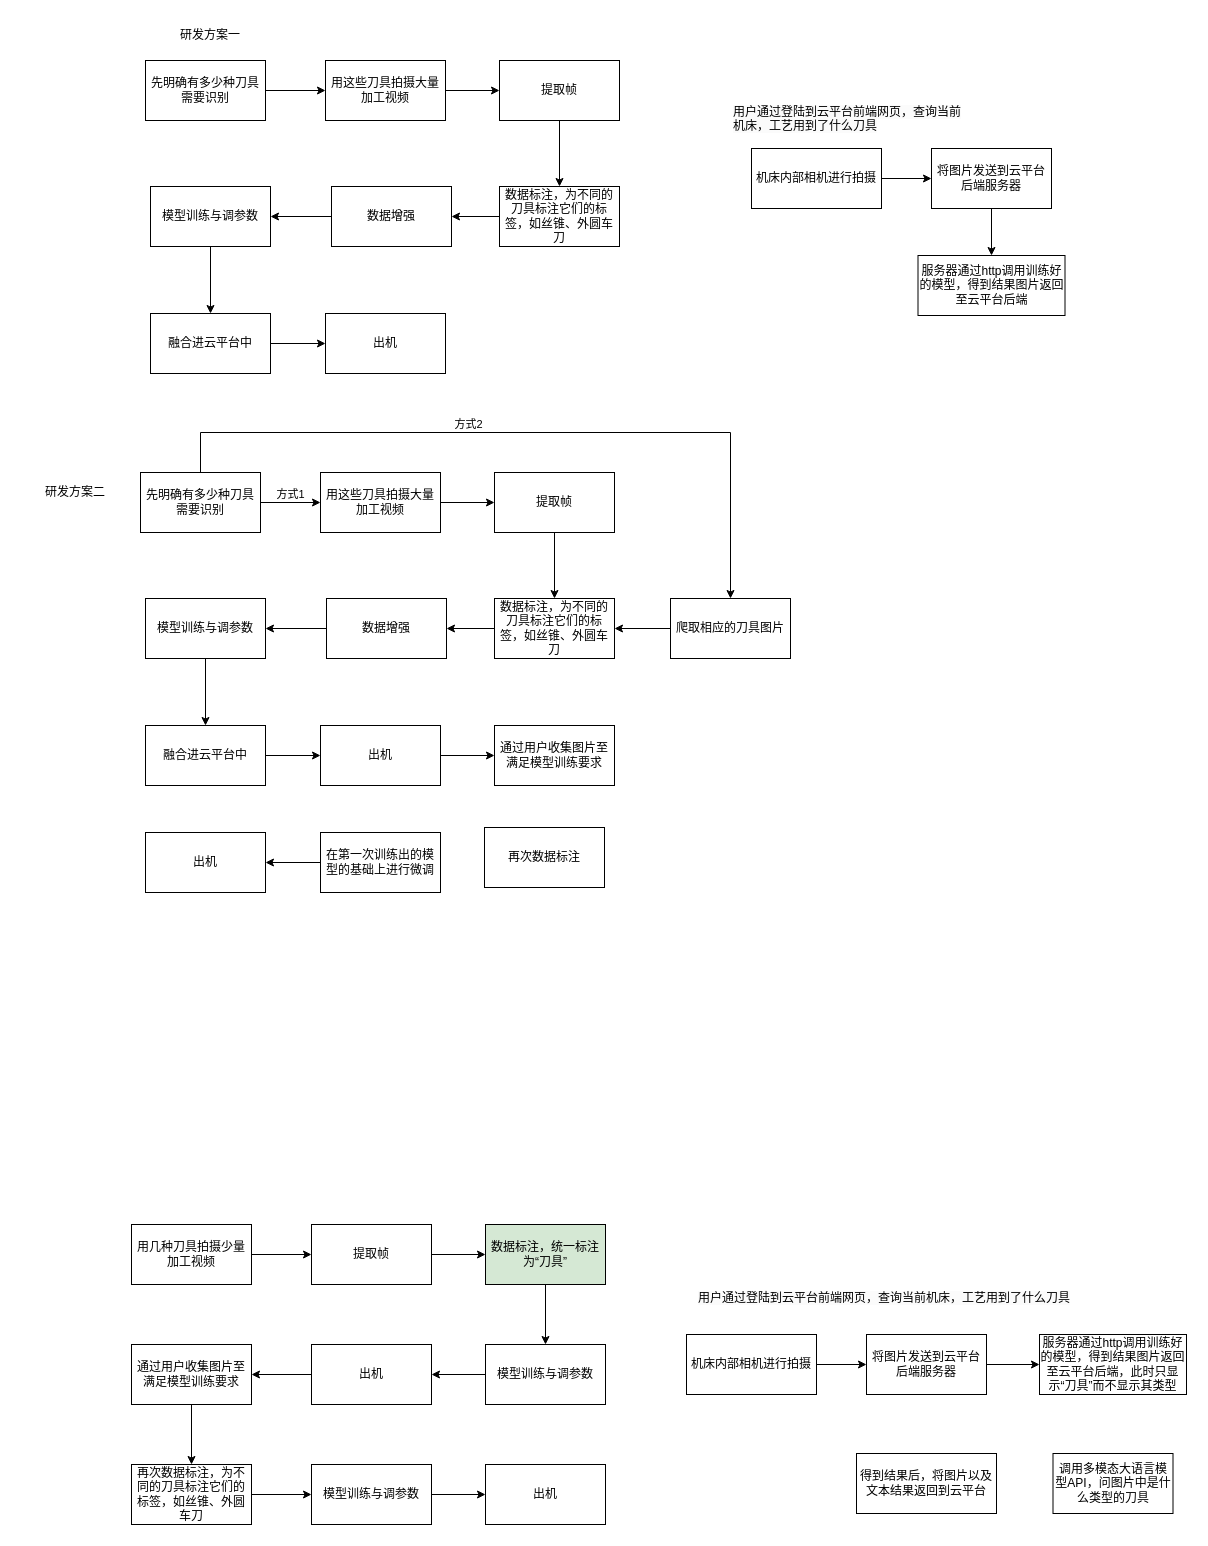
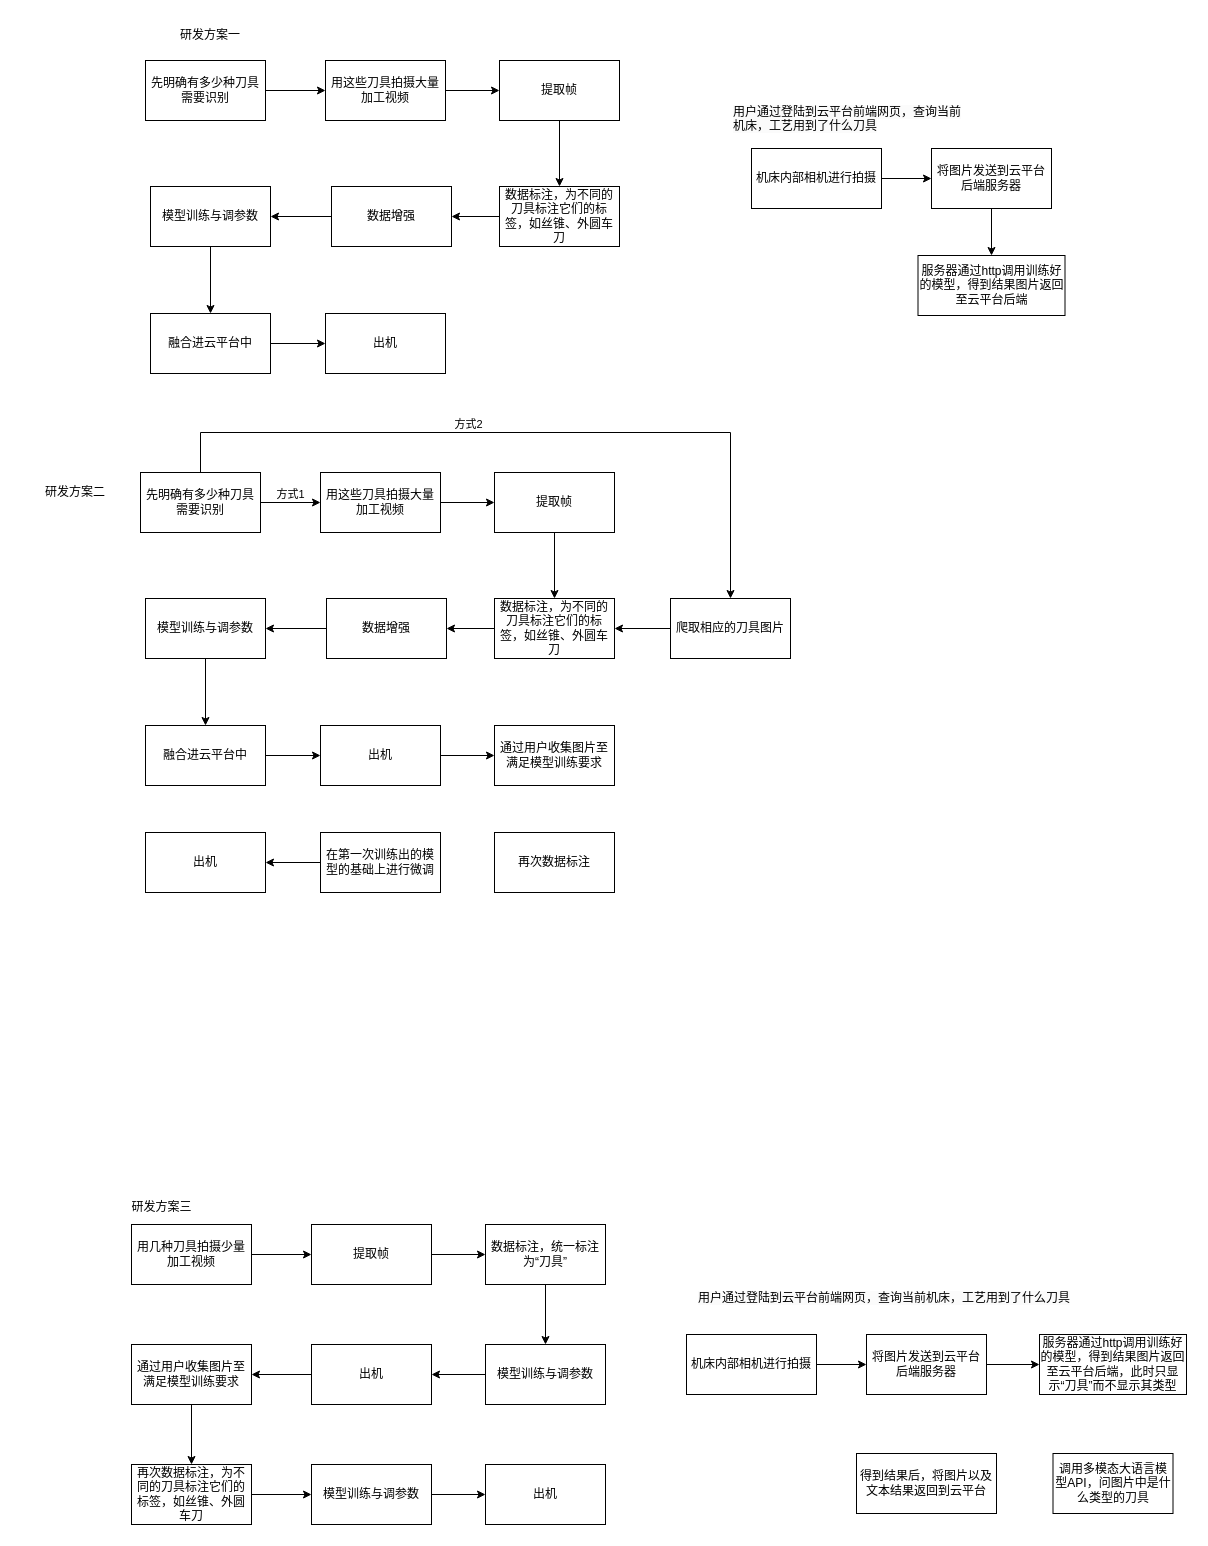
(545, 858) -> (555, 863)
none -> (162, 1208)
(546, 1255) -> (546, 1255)
